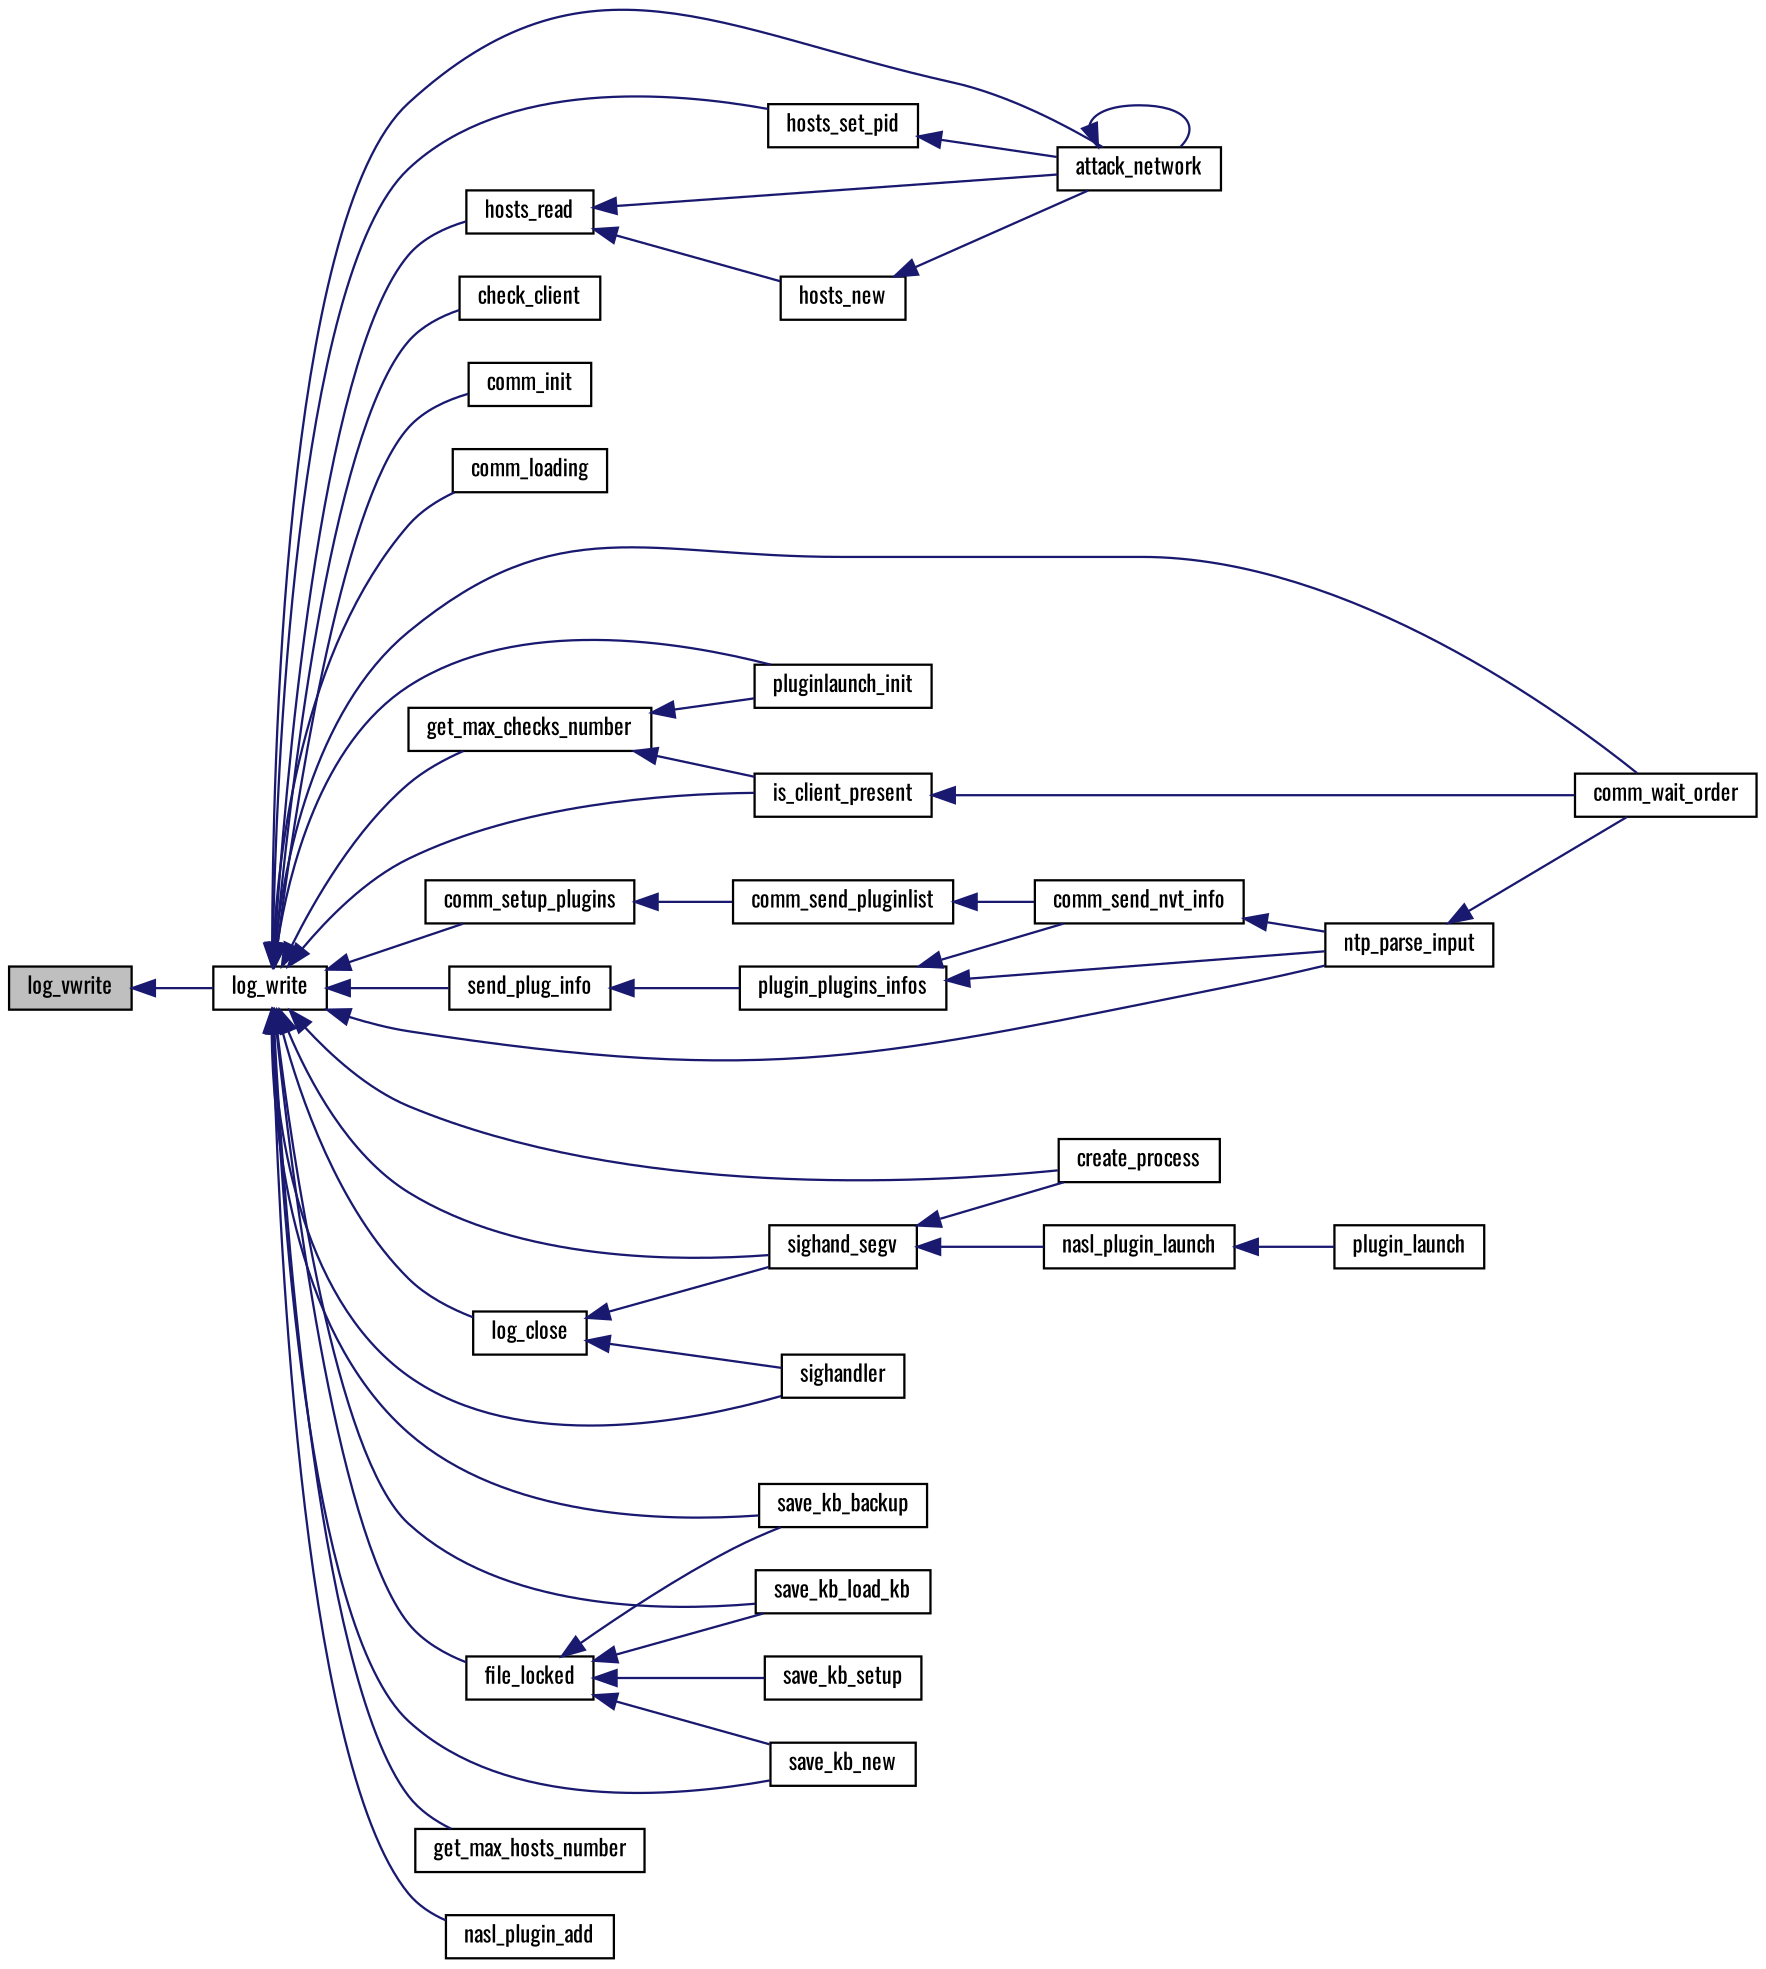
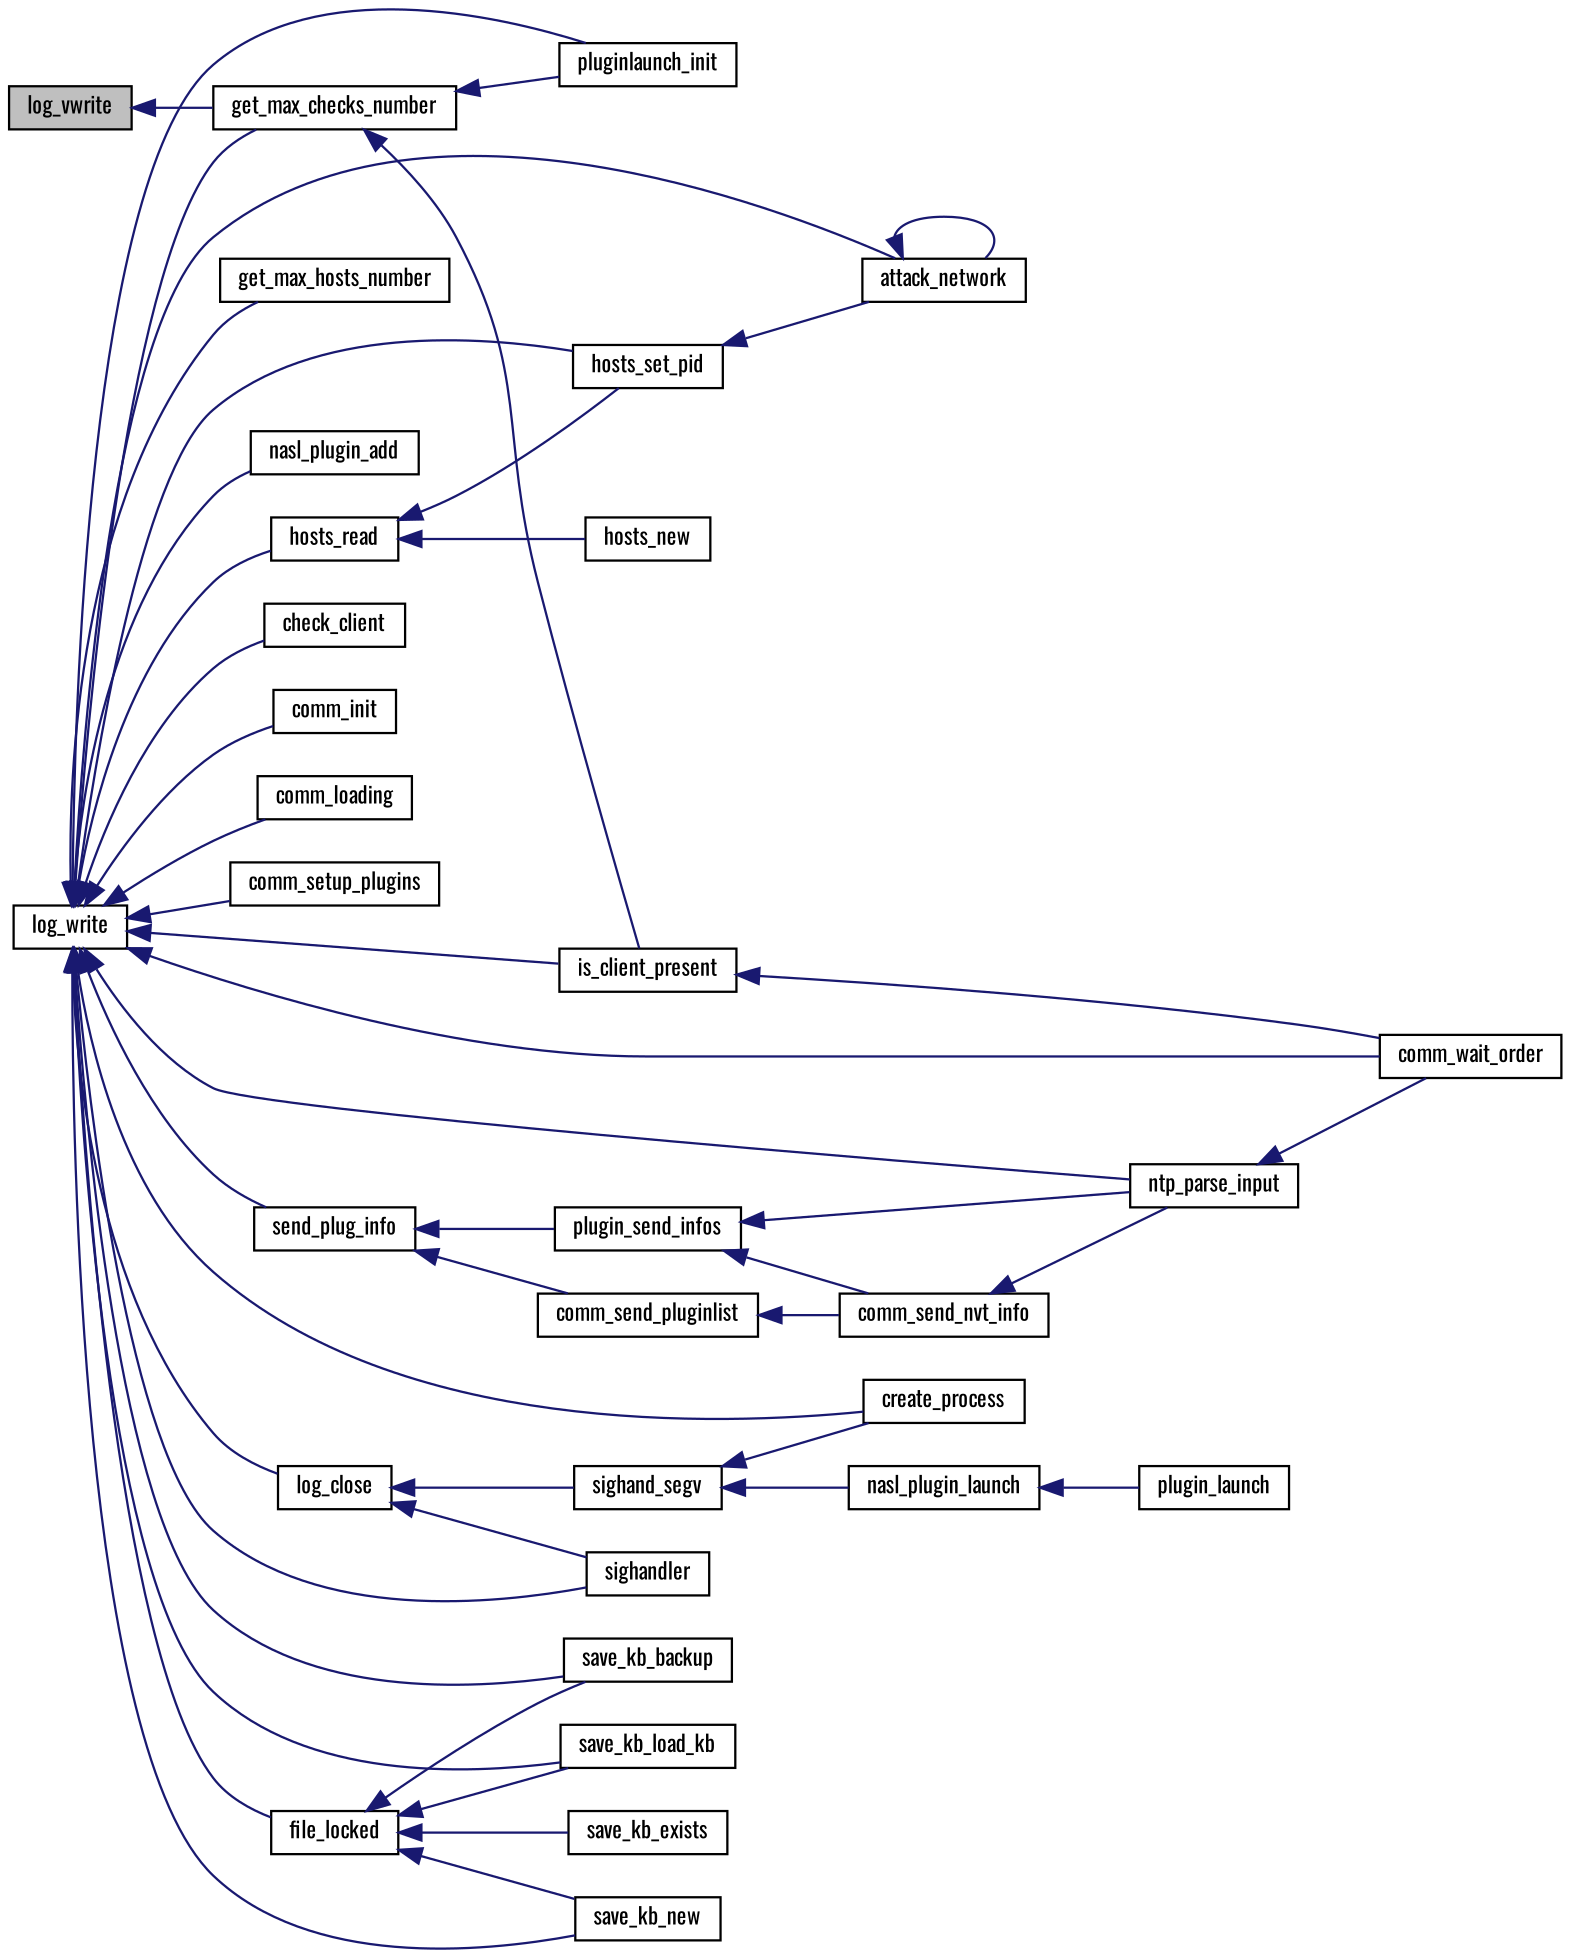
(837, 190) -> (533, 450)
(1002, 229) -> none
(695, 902) -> (502, 1275)
(184, 988) -> (184, 108)
(843, 988) -> (648, 1229)
(485, 1227) -> none
(843, 1678) -> (648, 1833)
